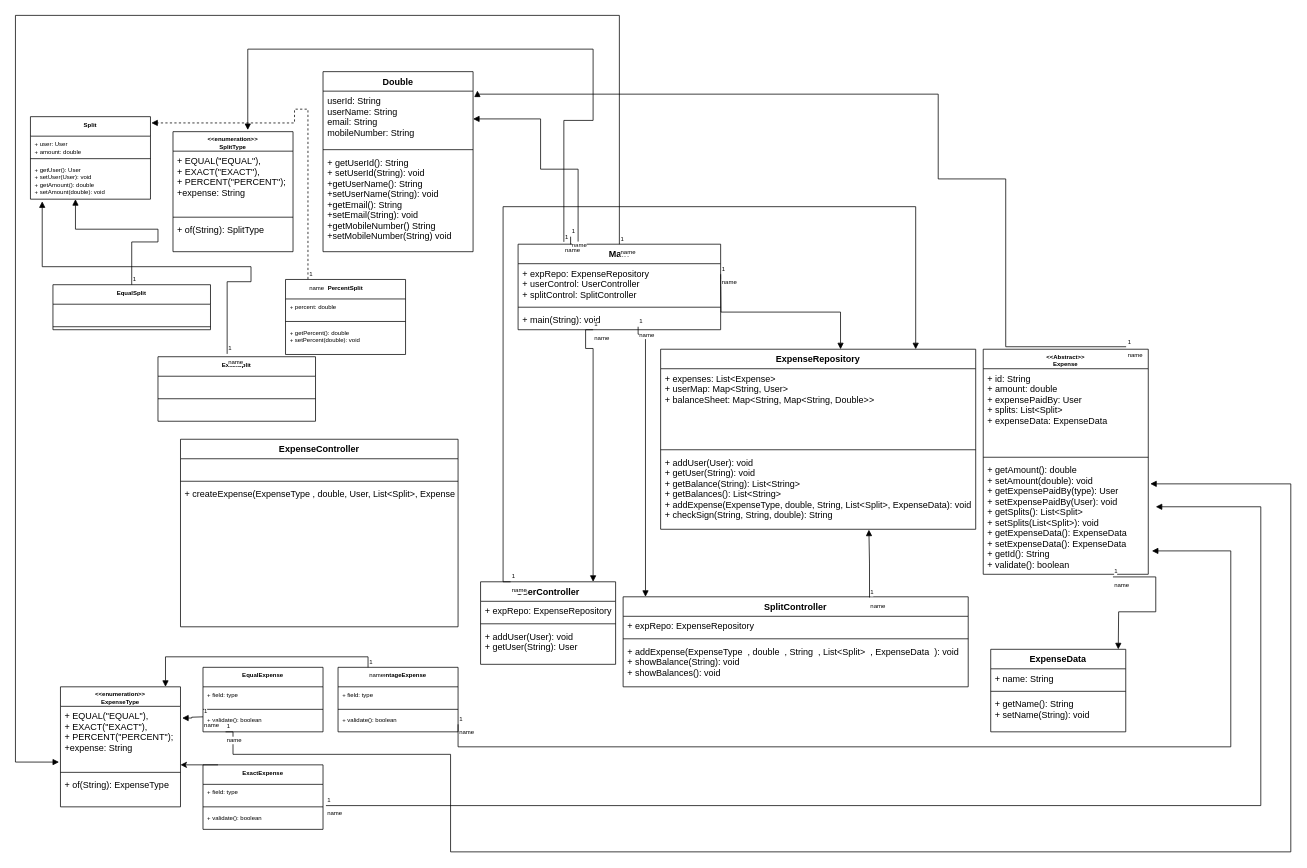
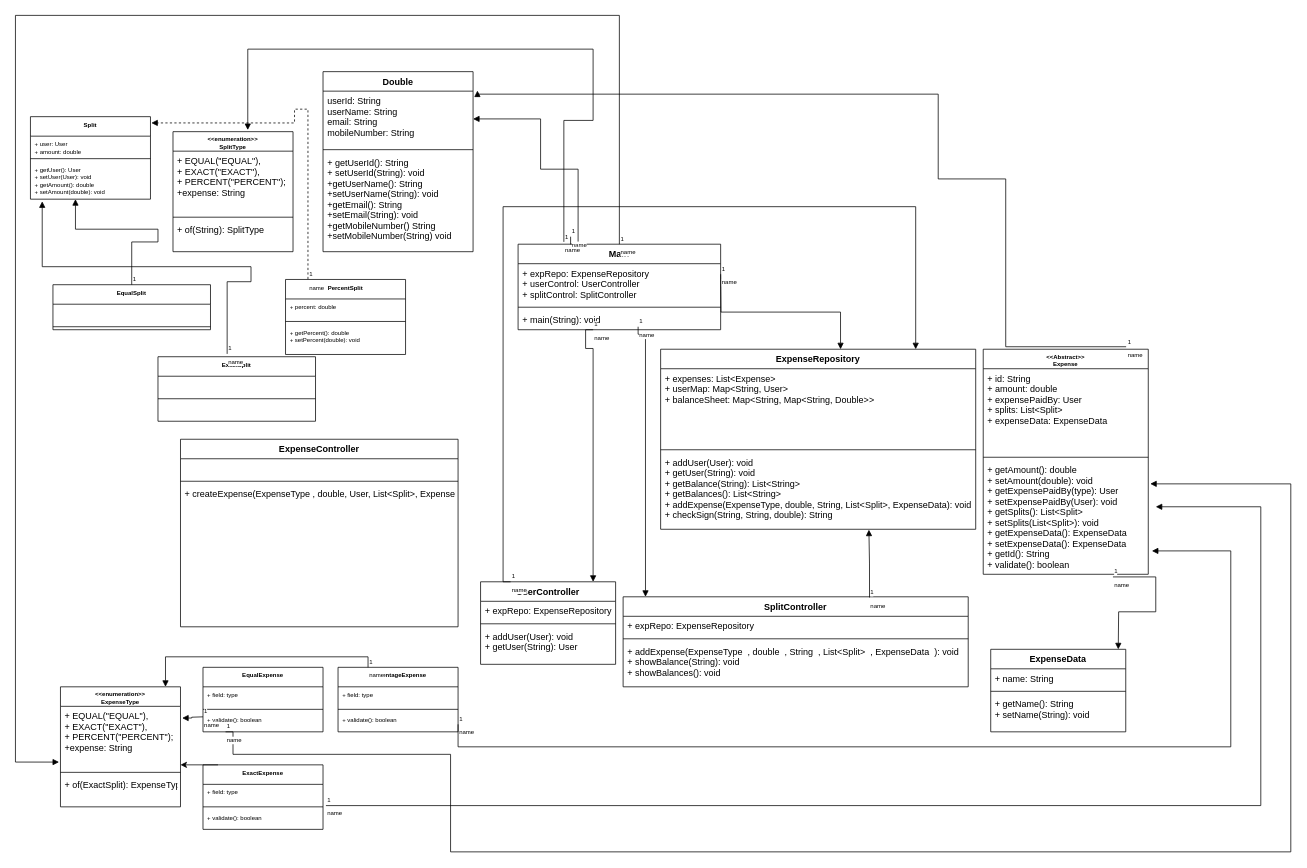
(123, 785) -> (132, 785)
